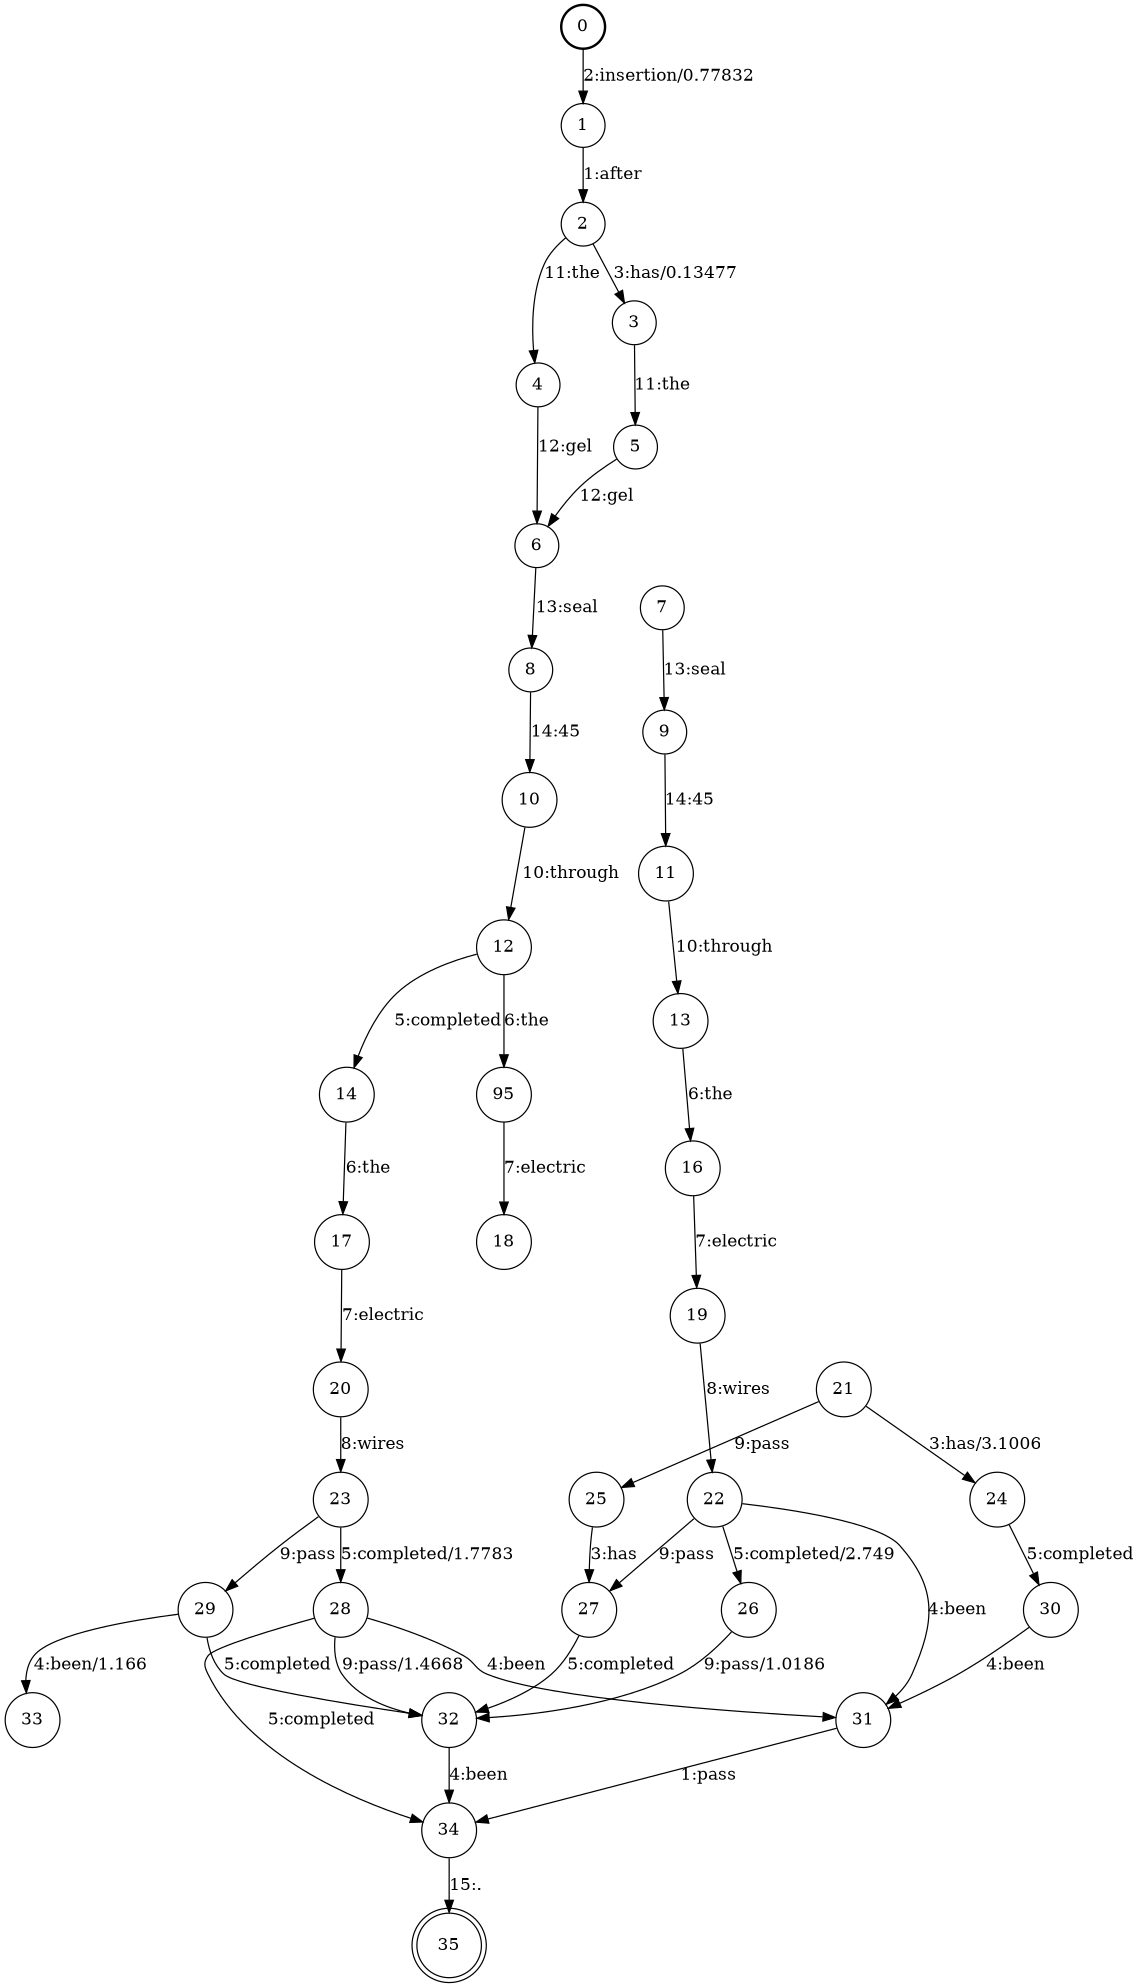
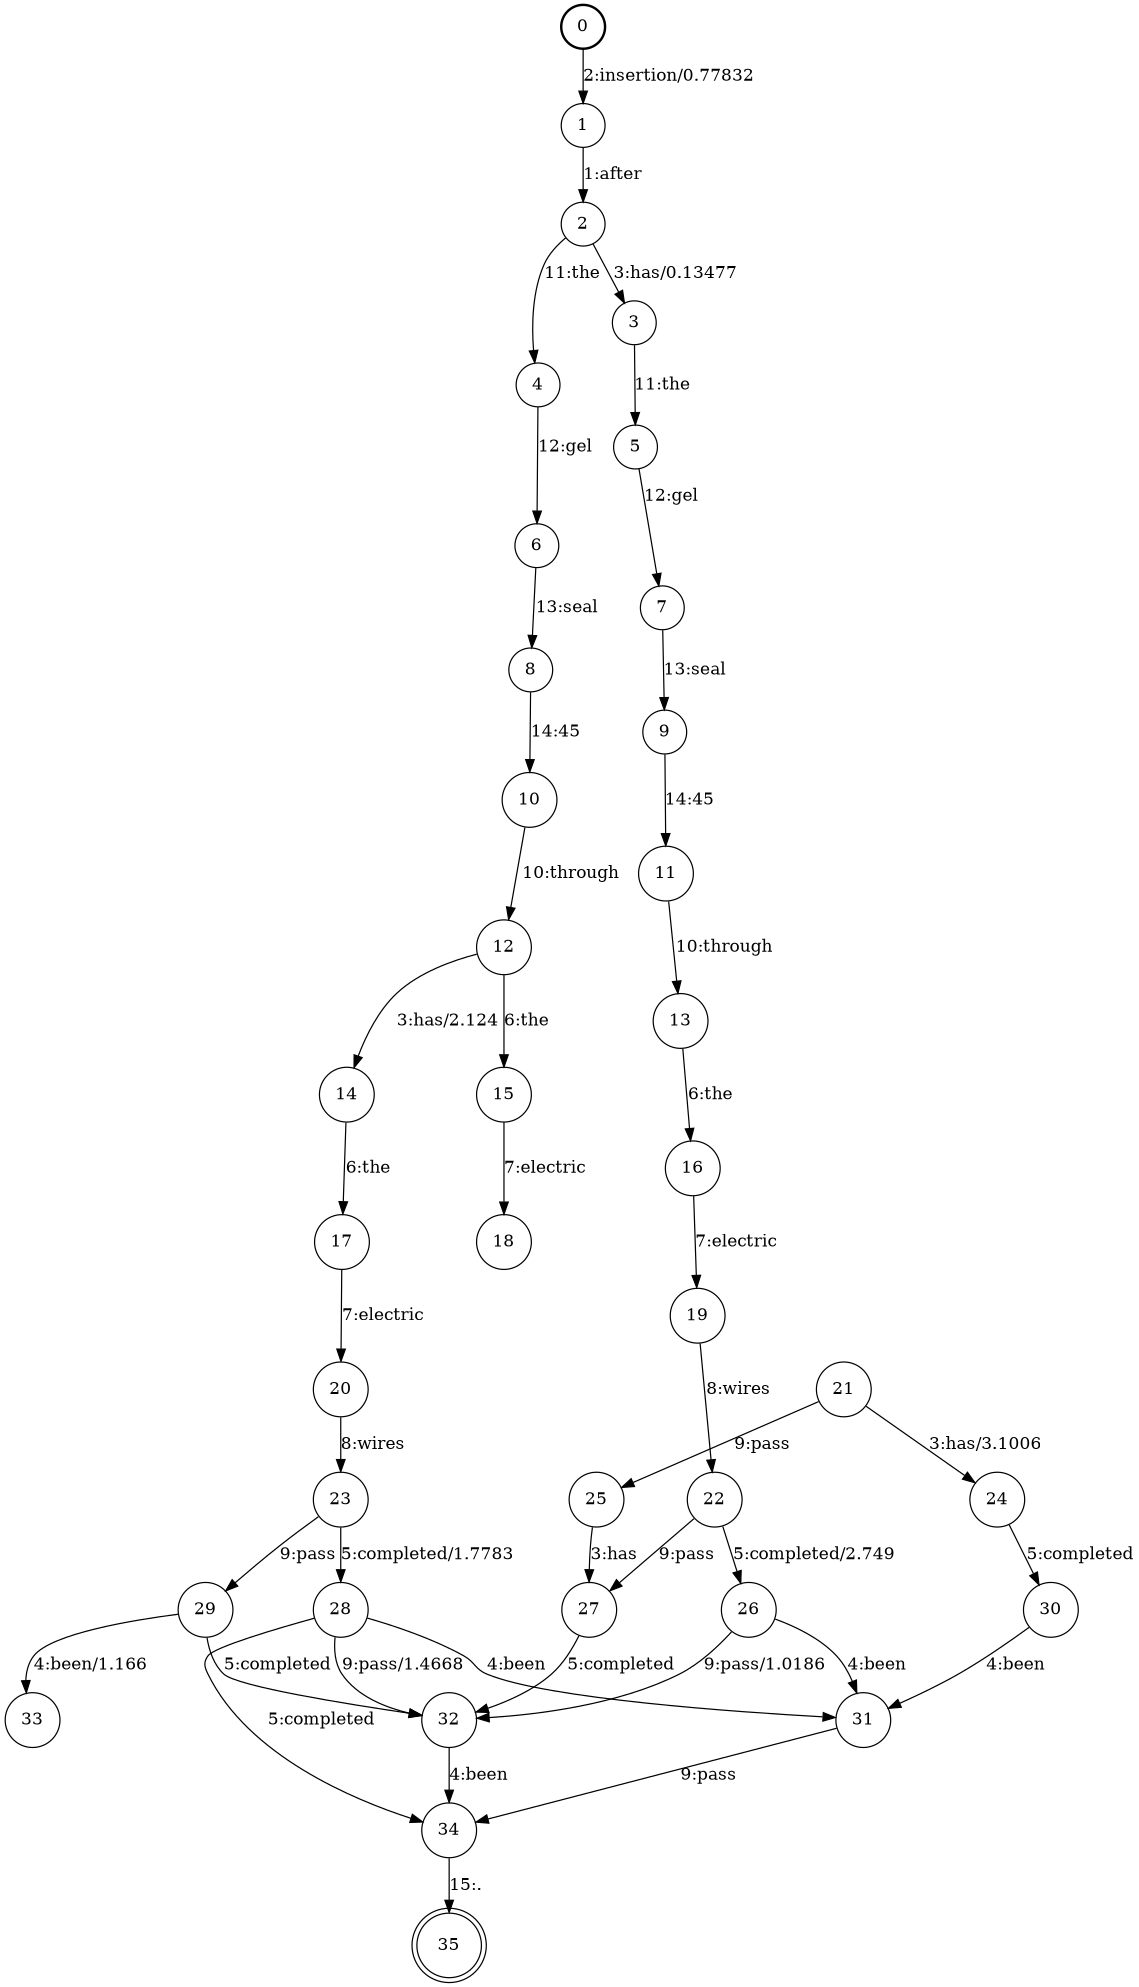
(583, 484) -> (648, 521)
(448, 1021) -> (448, 1021)
(504, 1095) -> (504, 1095)
(900, 1546) -> (821, 1642)
(709, 1775) -> (709, 1775)
